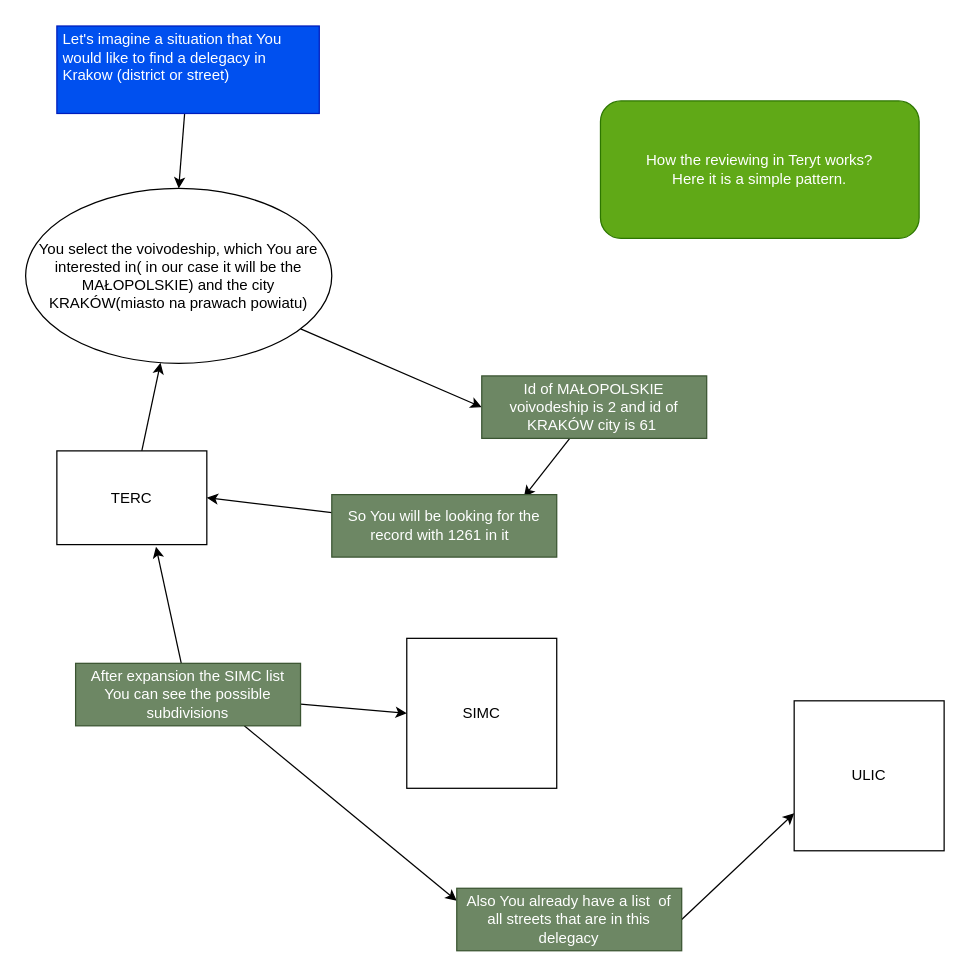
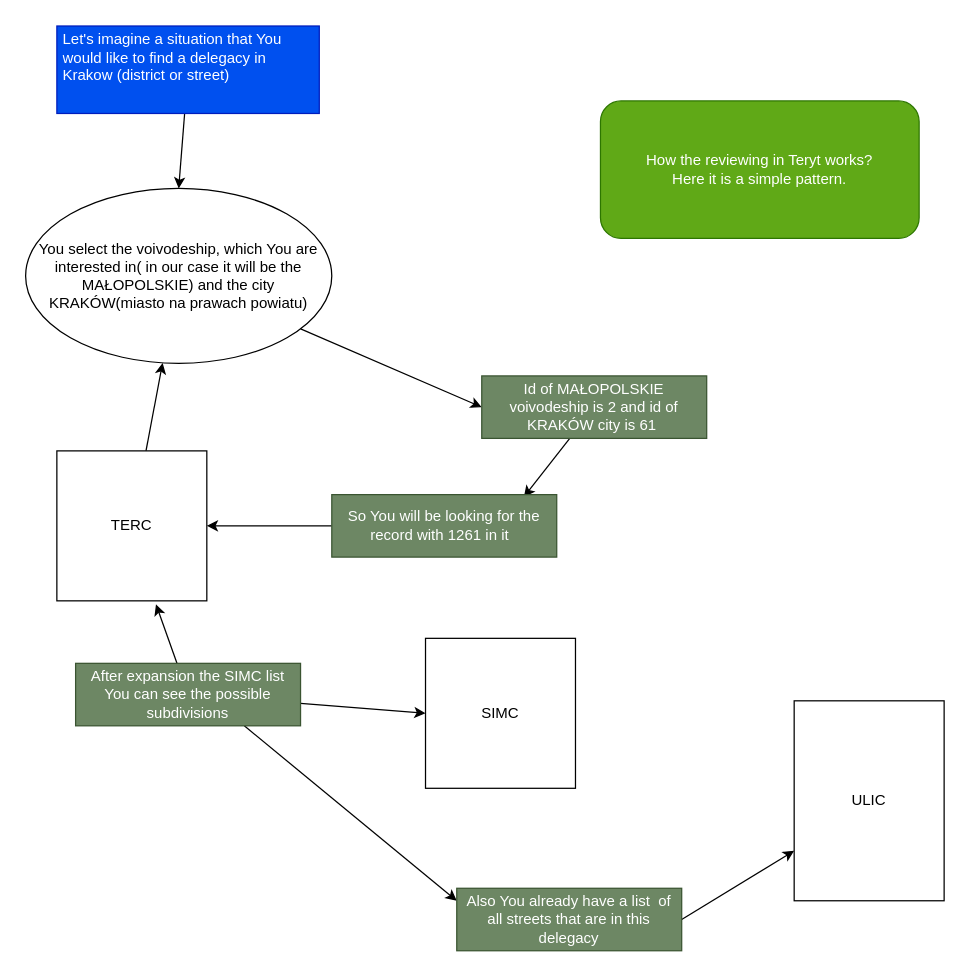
(132, 498) -> (132, 526)
(482, 713) -> (501, 713)
(869, 776) -> (869, 801)
